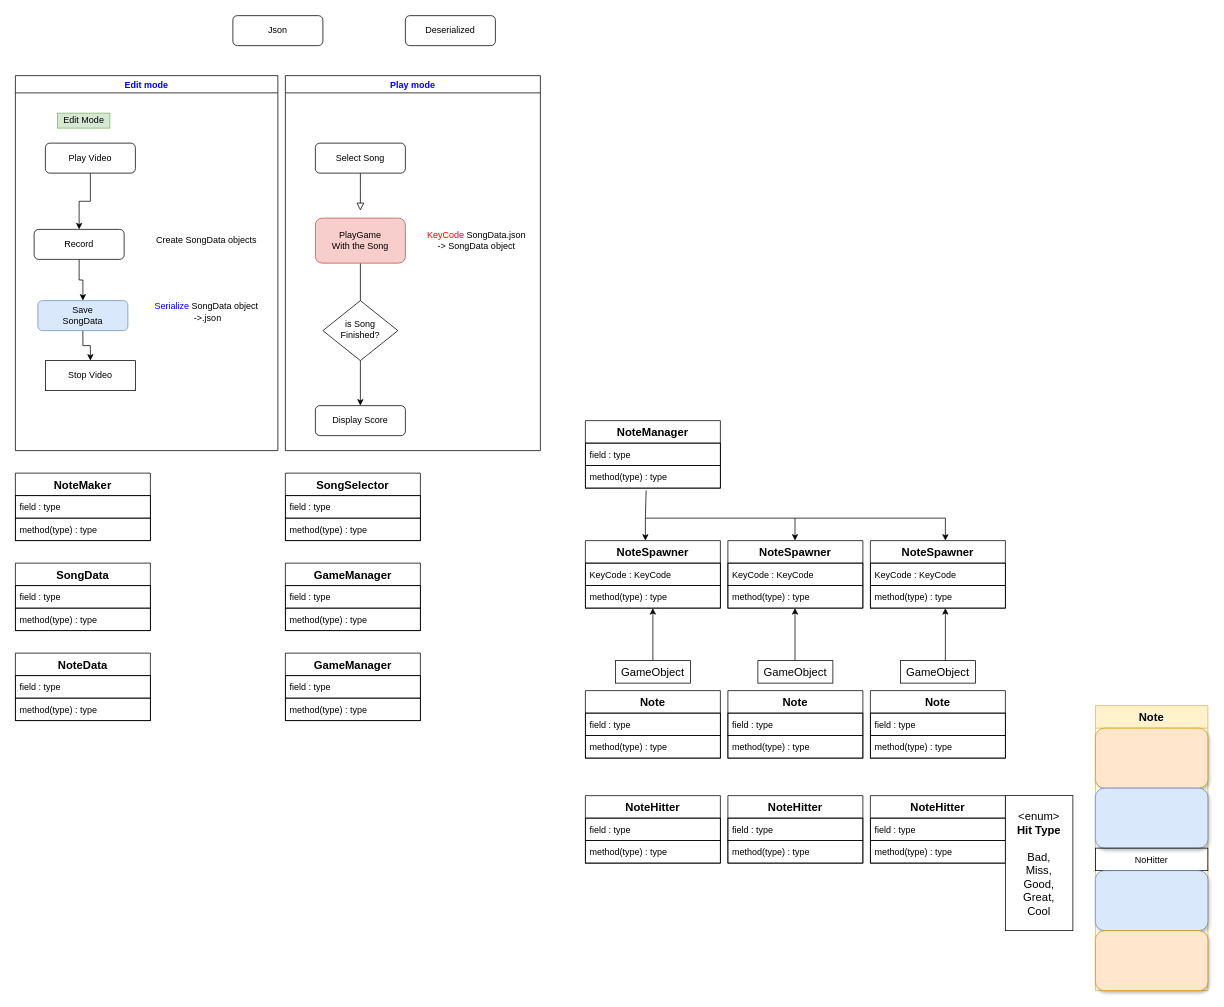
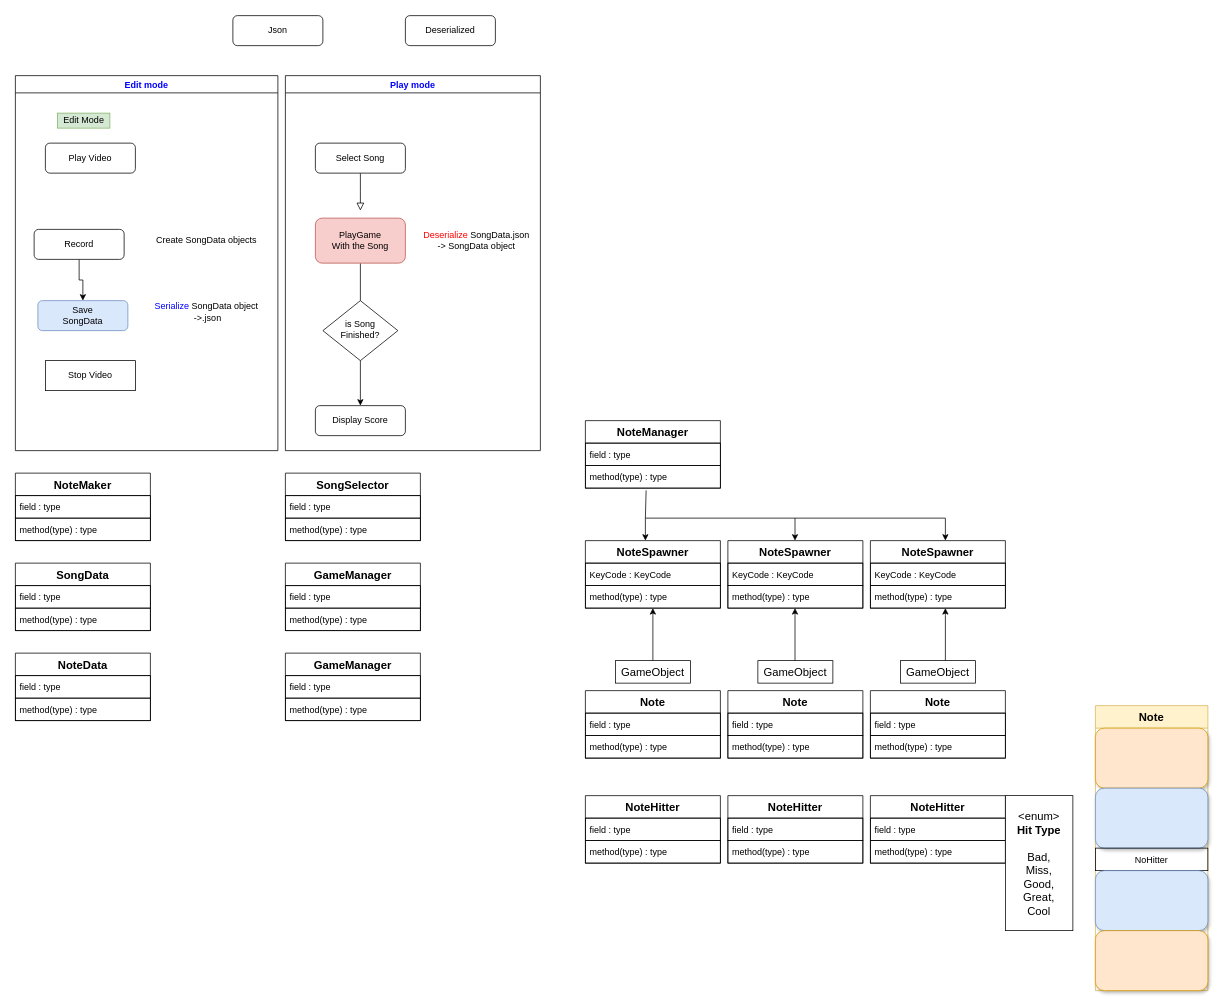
(90, 193) -> none
(477, 240) -> (477, 240)
(90, 345) -> none
